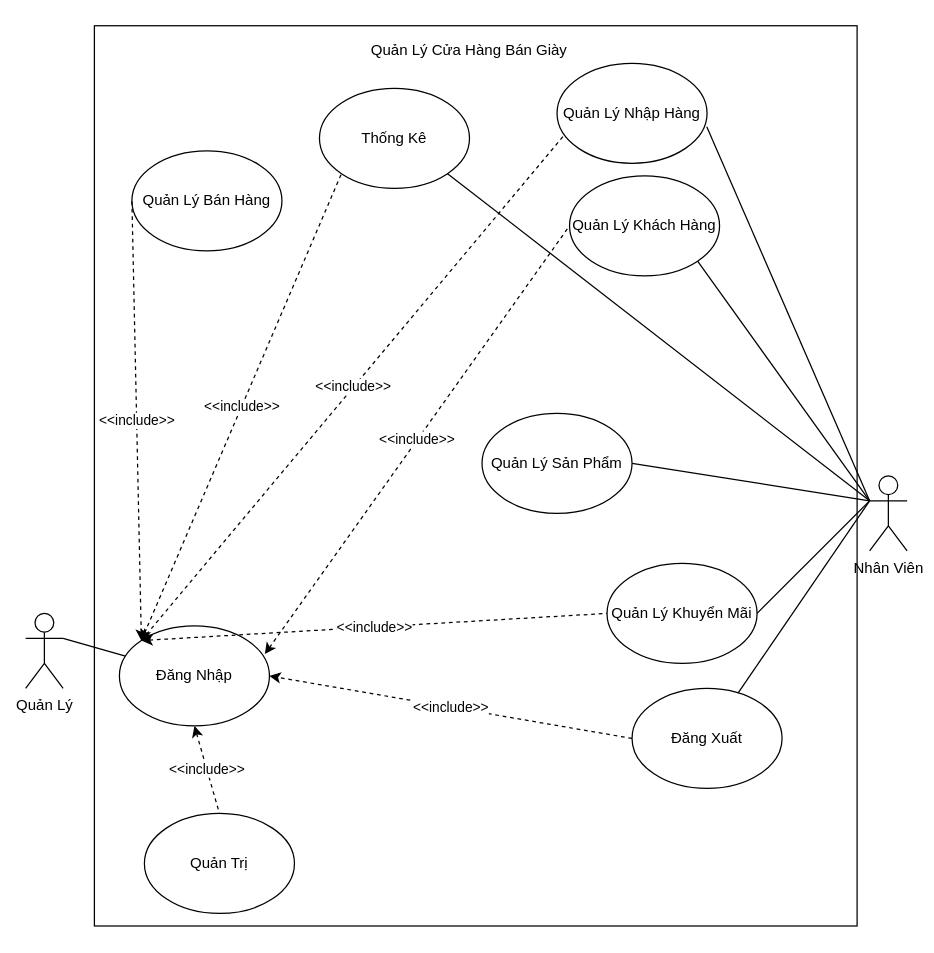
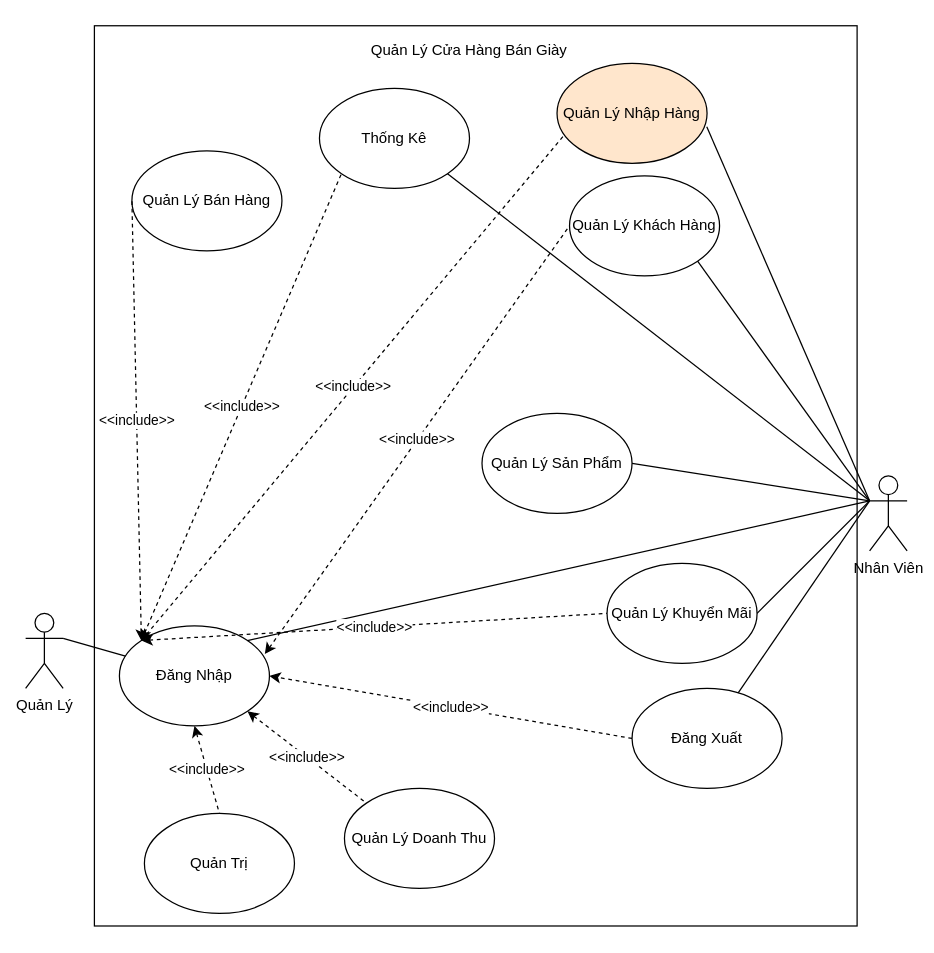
(632, 113) -> (632, 113)
none -> (581, 565)
none -> (310, 759)
none -> (419, 838)
